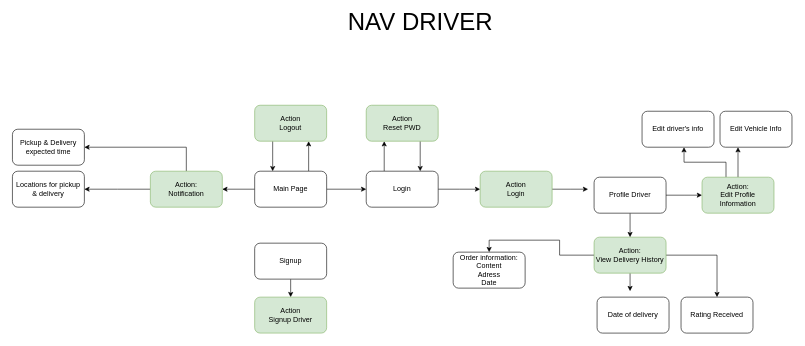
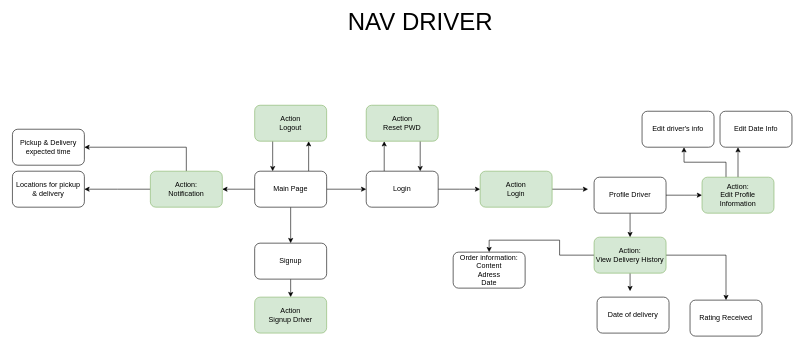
(756, 129) -> (756, 129)
none -> (291, 223)
(717, 315) -> (726, 318)
